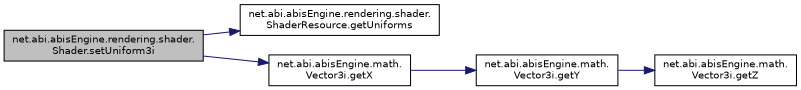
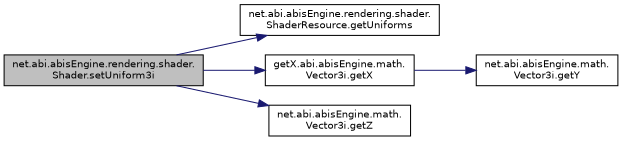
(340, 70) -> (340, 70)
(631, 70) -> (218, 95)
